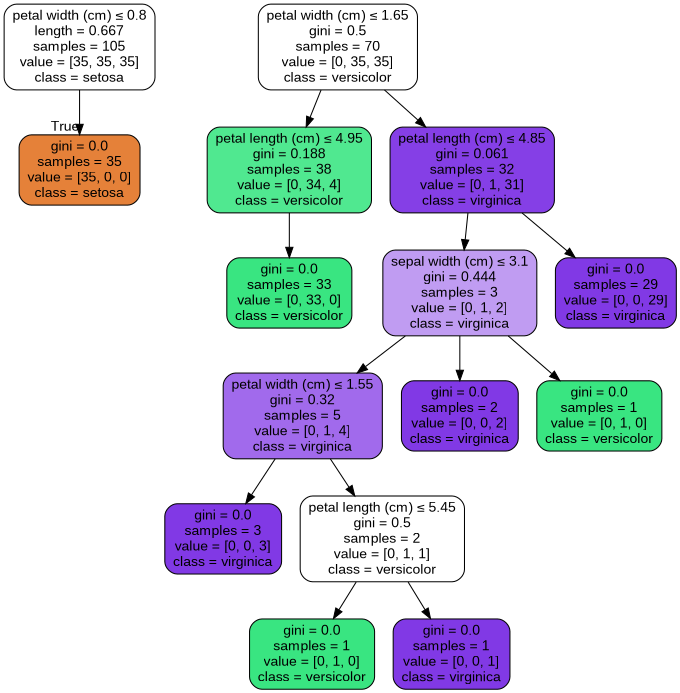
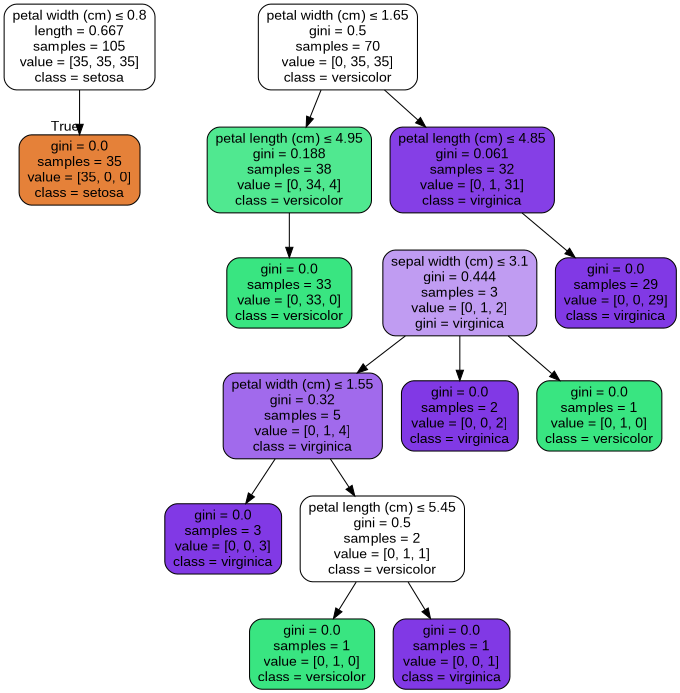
(467, 226) -> none
(460, 323) -> (460, 323)
